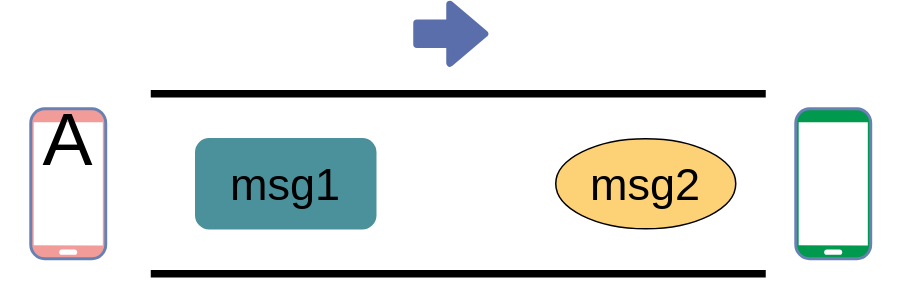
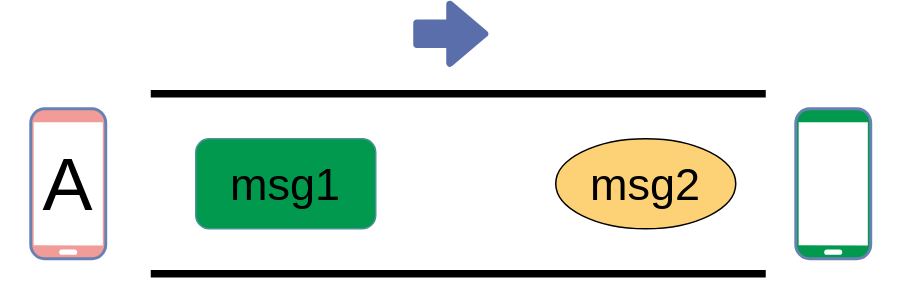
(68, 139) -> (68, 184)
(286, 184) -> (286, 184)
